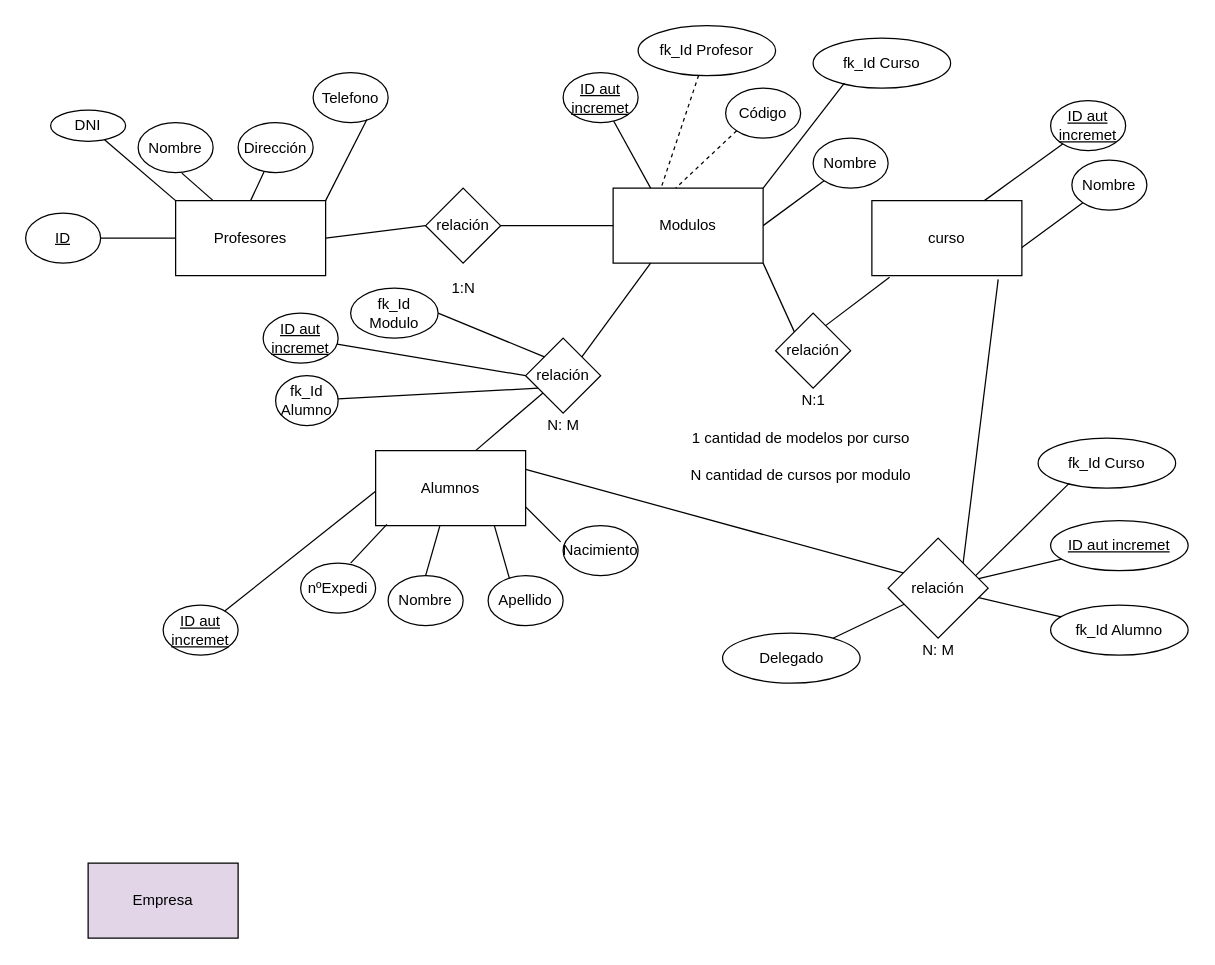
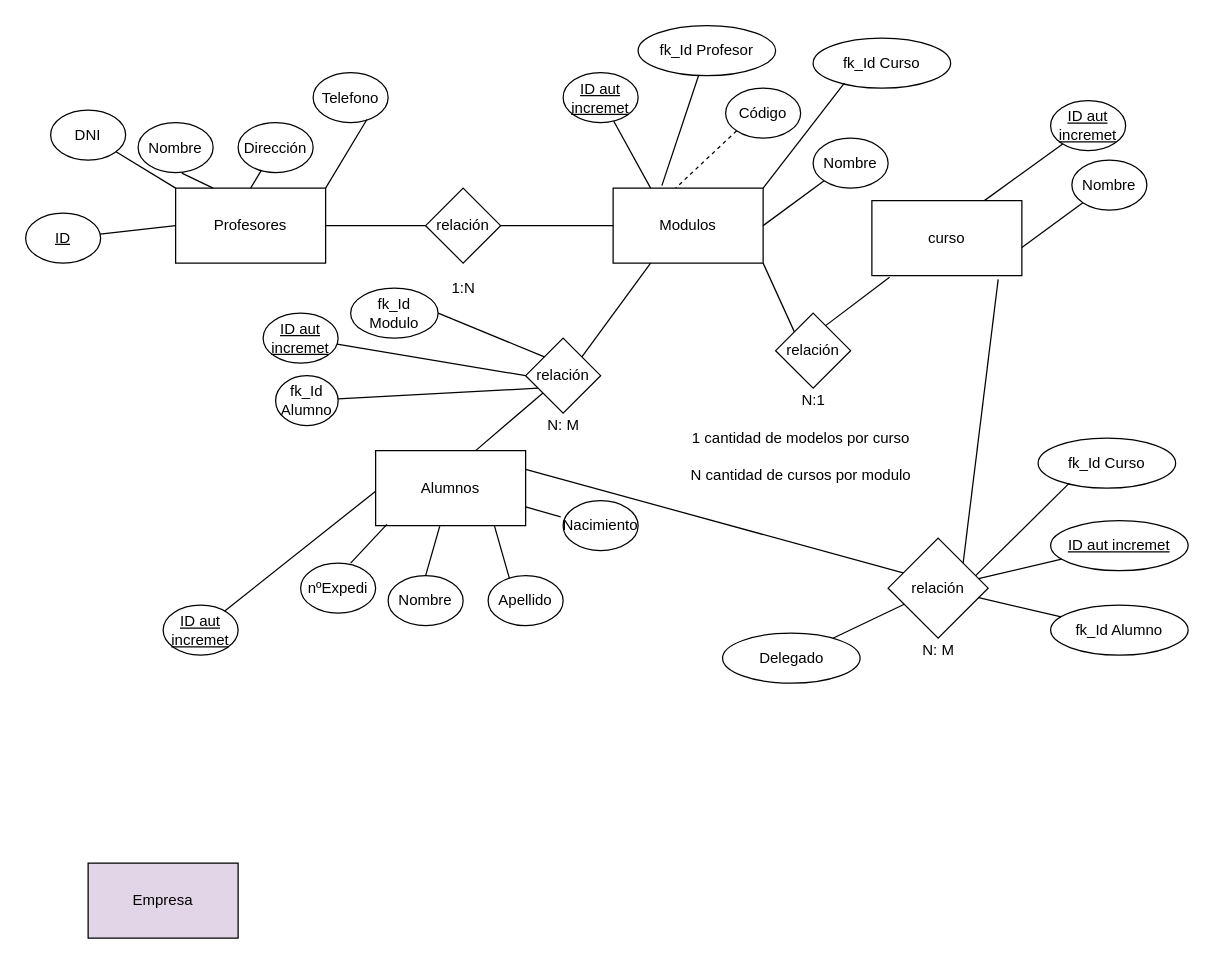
(88, 126) -> (88, 135)
(680, 131) -> (680, 131)
(251, 238) -> (251, 226)
(601, 551) -> (601, 526)
